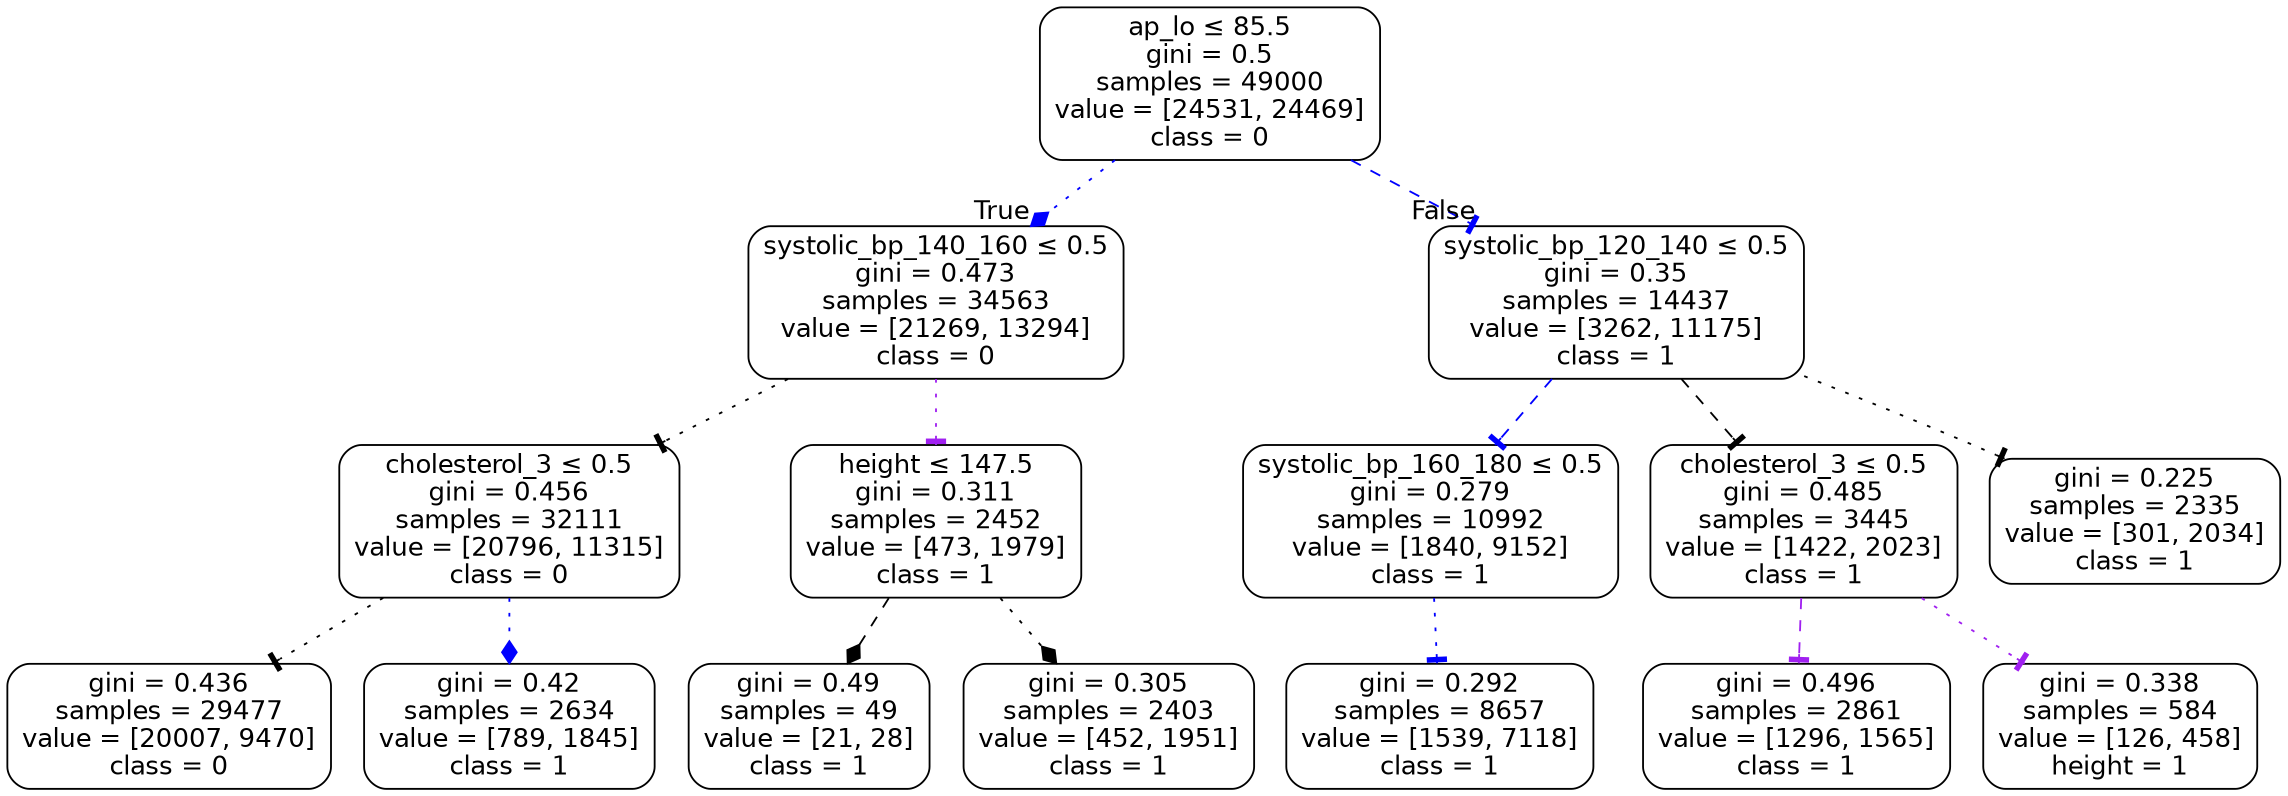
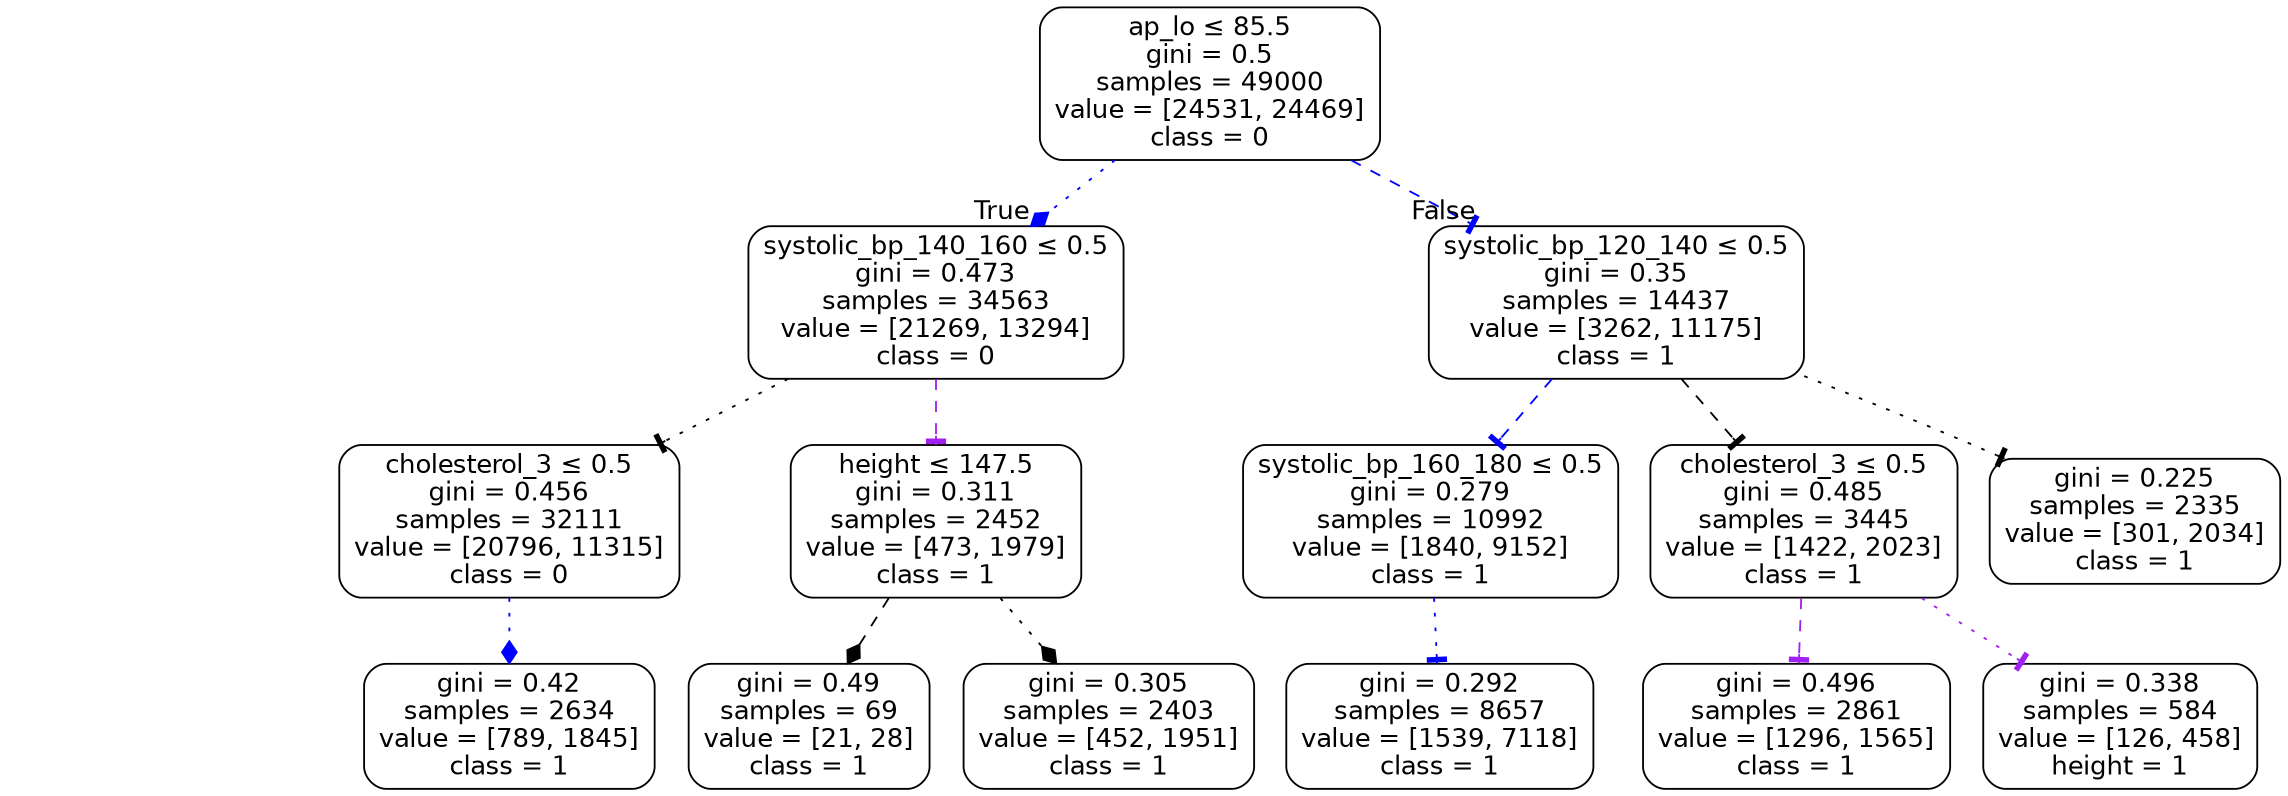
(936, 407) -> (936, 407)
(809, 712) -> (809, 712)
(169, 726) -> none
